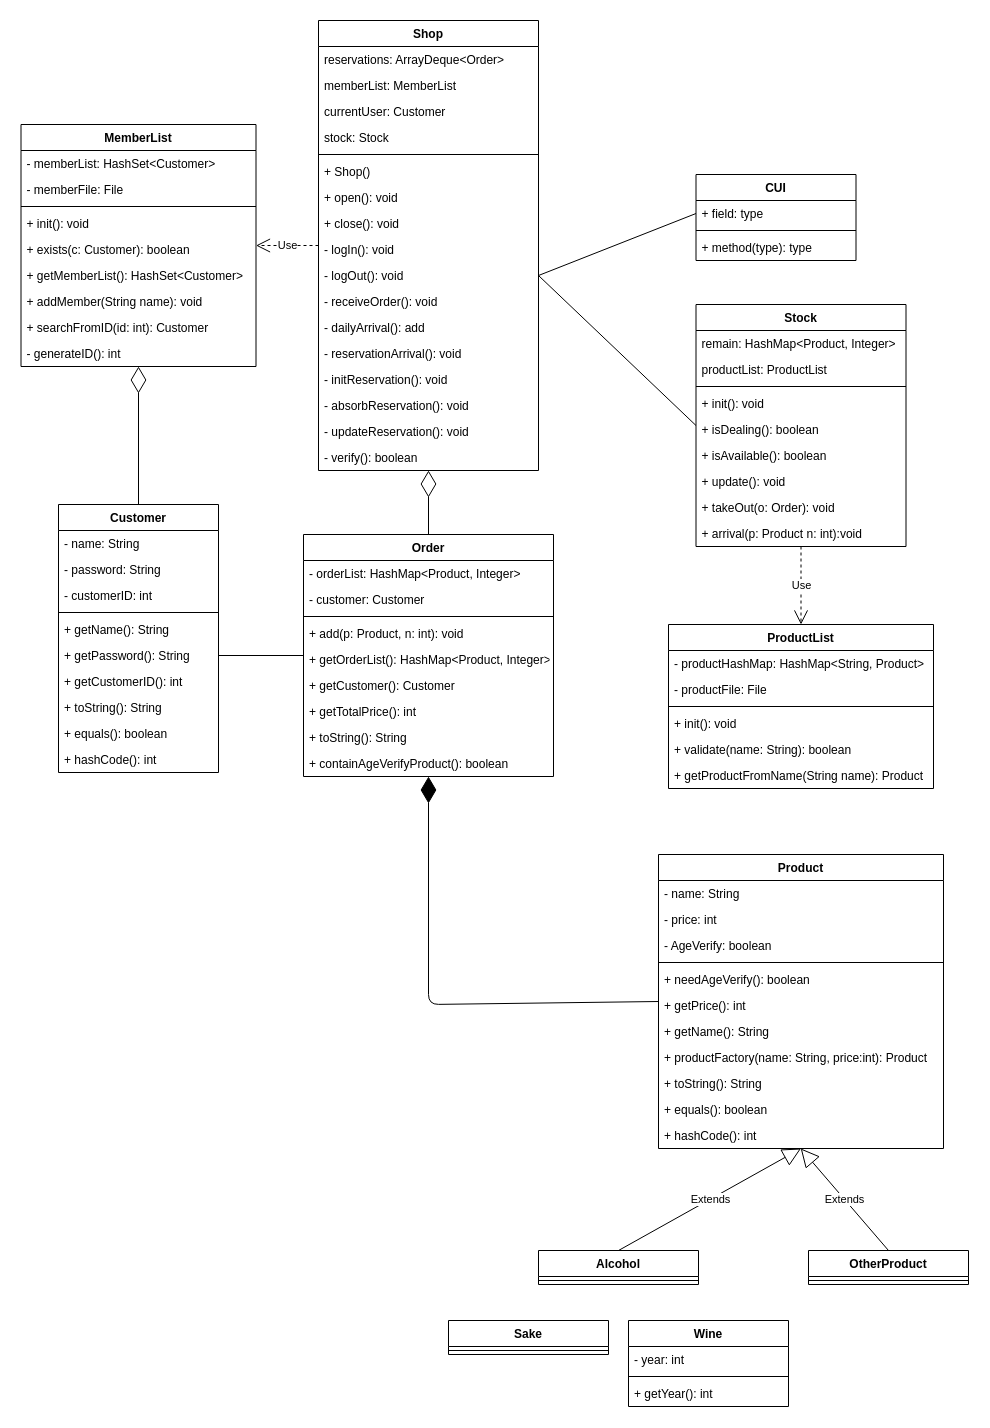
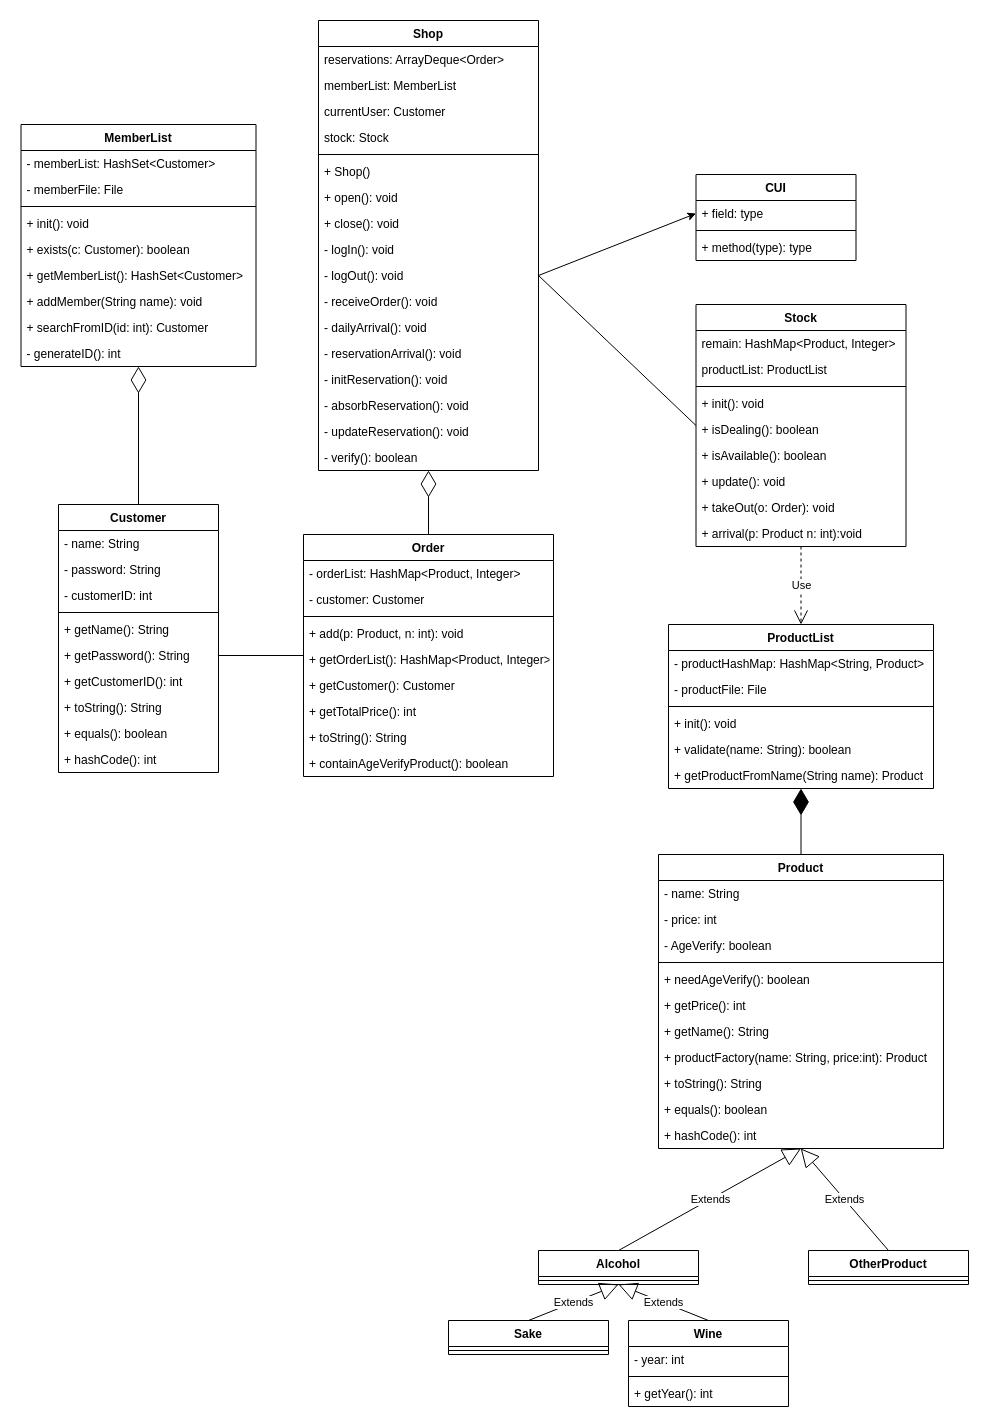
(690, 216) -> (688, 217)
(287, 246) -> none
(384, 328) -> (385, 328)
none -> (801, 834)
(447, 1004) -> none
none -> (565, 1306)
none -> (672, 1306)
